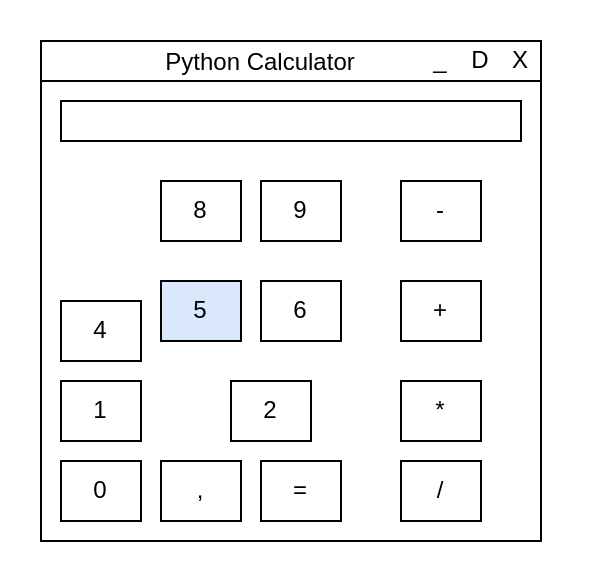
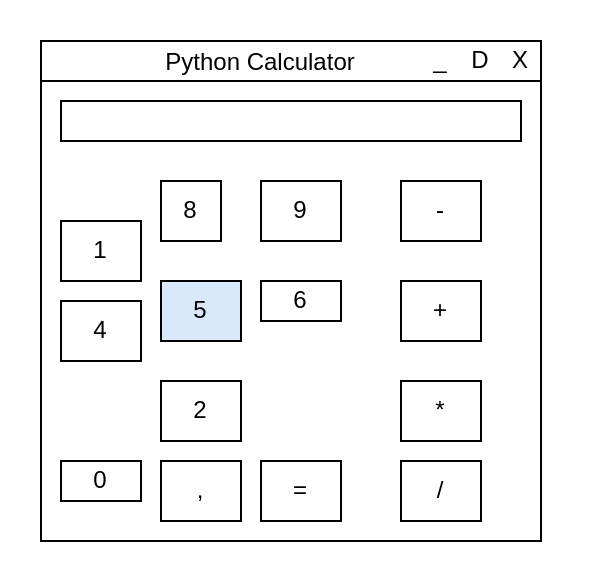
(201, 211) -> (191, 211)
(301, 311) -> (301, 301)
(101, 411) -> (101, 251)
(271, 411) -> (201, 411)
(101, 491) -> (101, 481)
